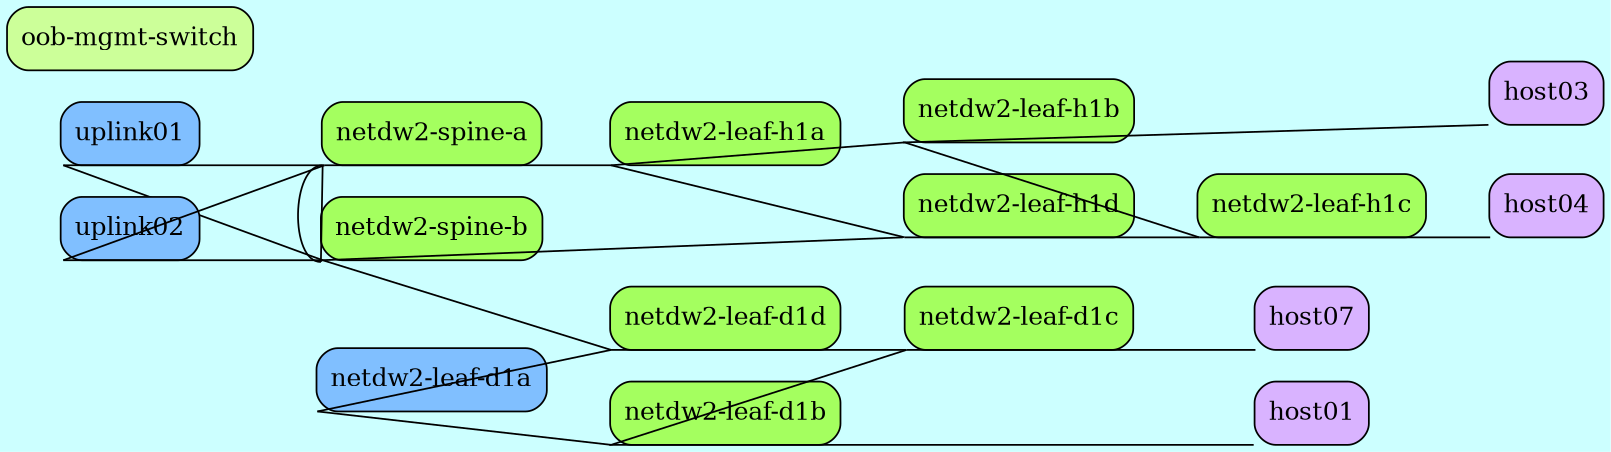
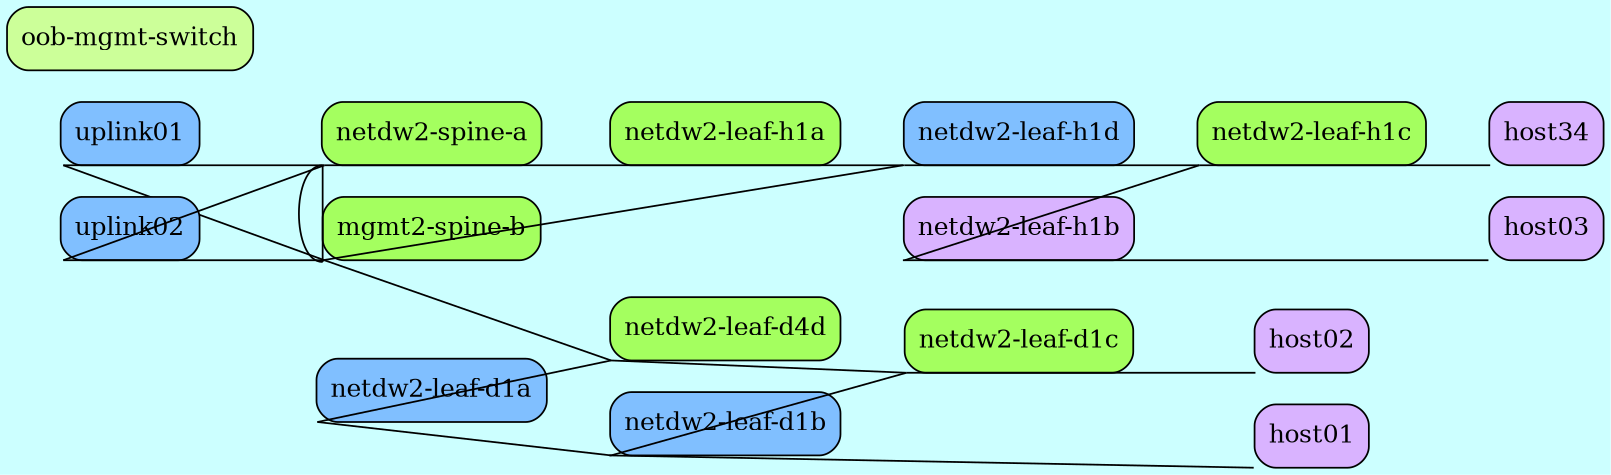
(1019, 111) -> (1019, 229)
(758, 154) -> none
(1019, 206) -> (1019, 134)
(1546, 206) -> (1546, 134)
(432, 229) -> (432, 229)
(725, 318) -> (725, 329)
(1312, 318) -> (1312, 341)
(725, 413) -> (725, 424)
